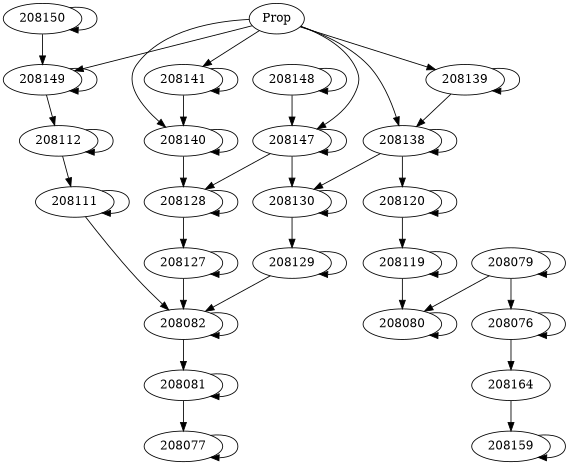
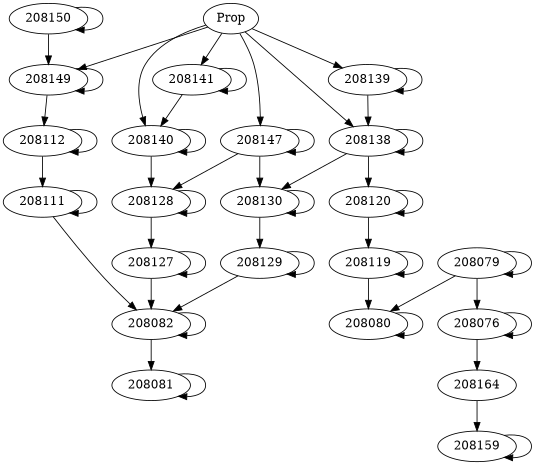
(292, 80) -> none
(183, 446) -> none
